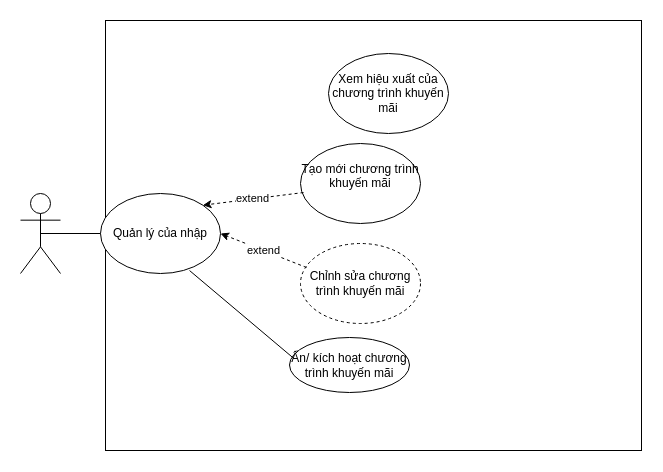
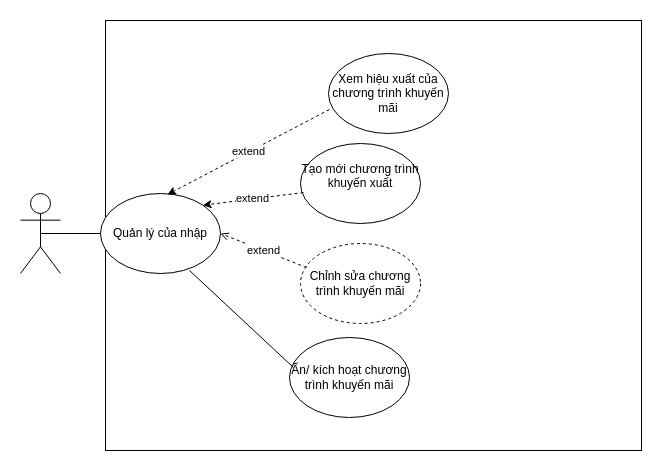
none -> (251, 151)
(361, 184) -> (361, 184)
(227, 236) -> (225, 235)
(350, 365) -> (350, 378)
